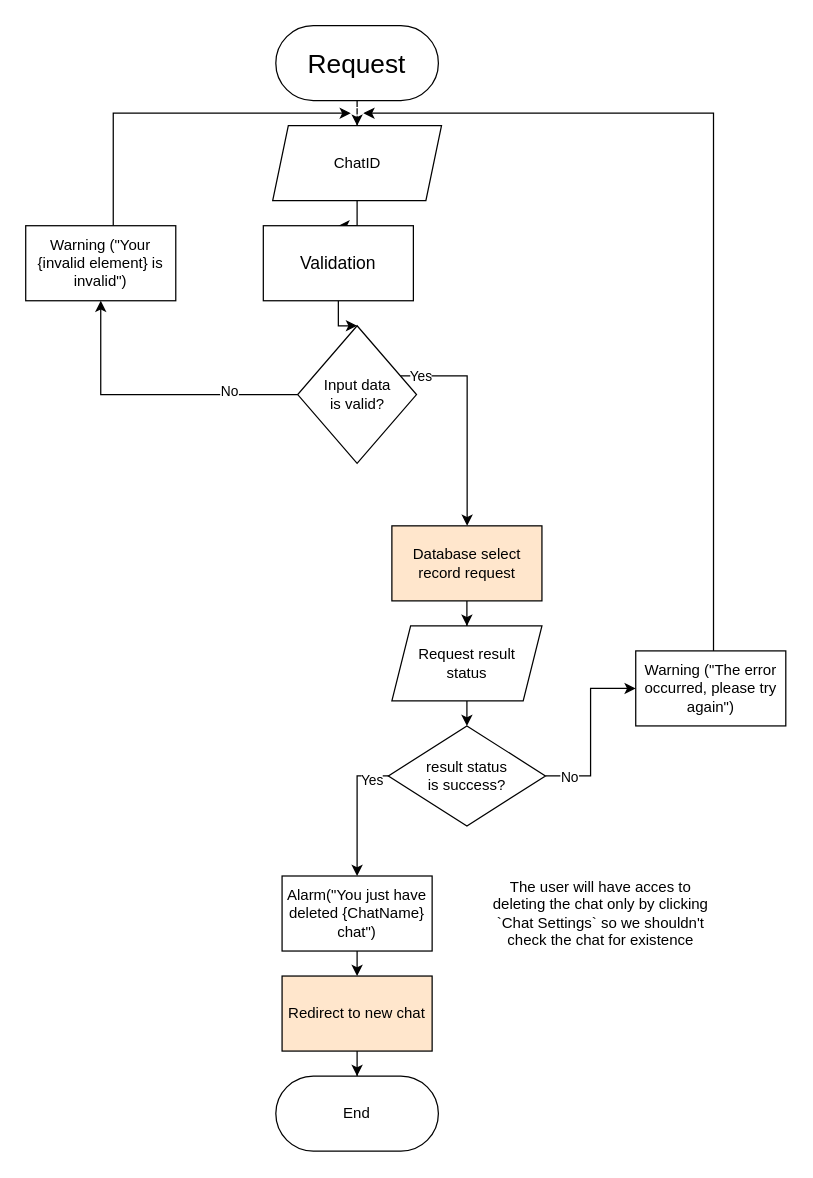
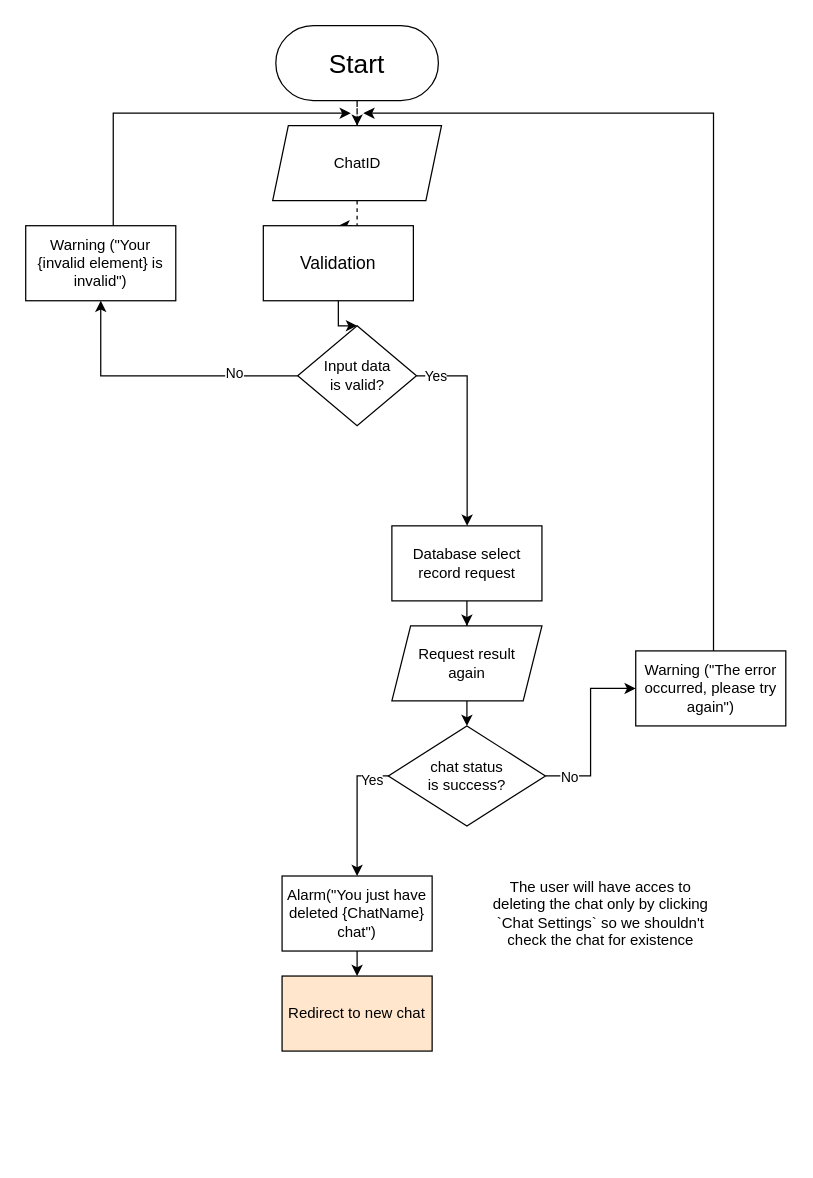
(357, 63) -> (357, 63)
(357, 213) -> (357, 213)
(357, 394) -> (357, 376)
(467, 563) -> (467, 563)
(467, 663) -> (467, 663)
(467, 776) -> (467, 776)
(357, 1068) -> none
(357, 1113) -> none
